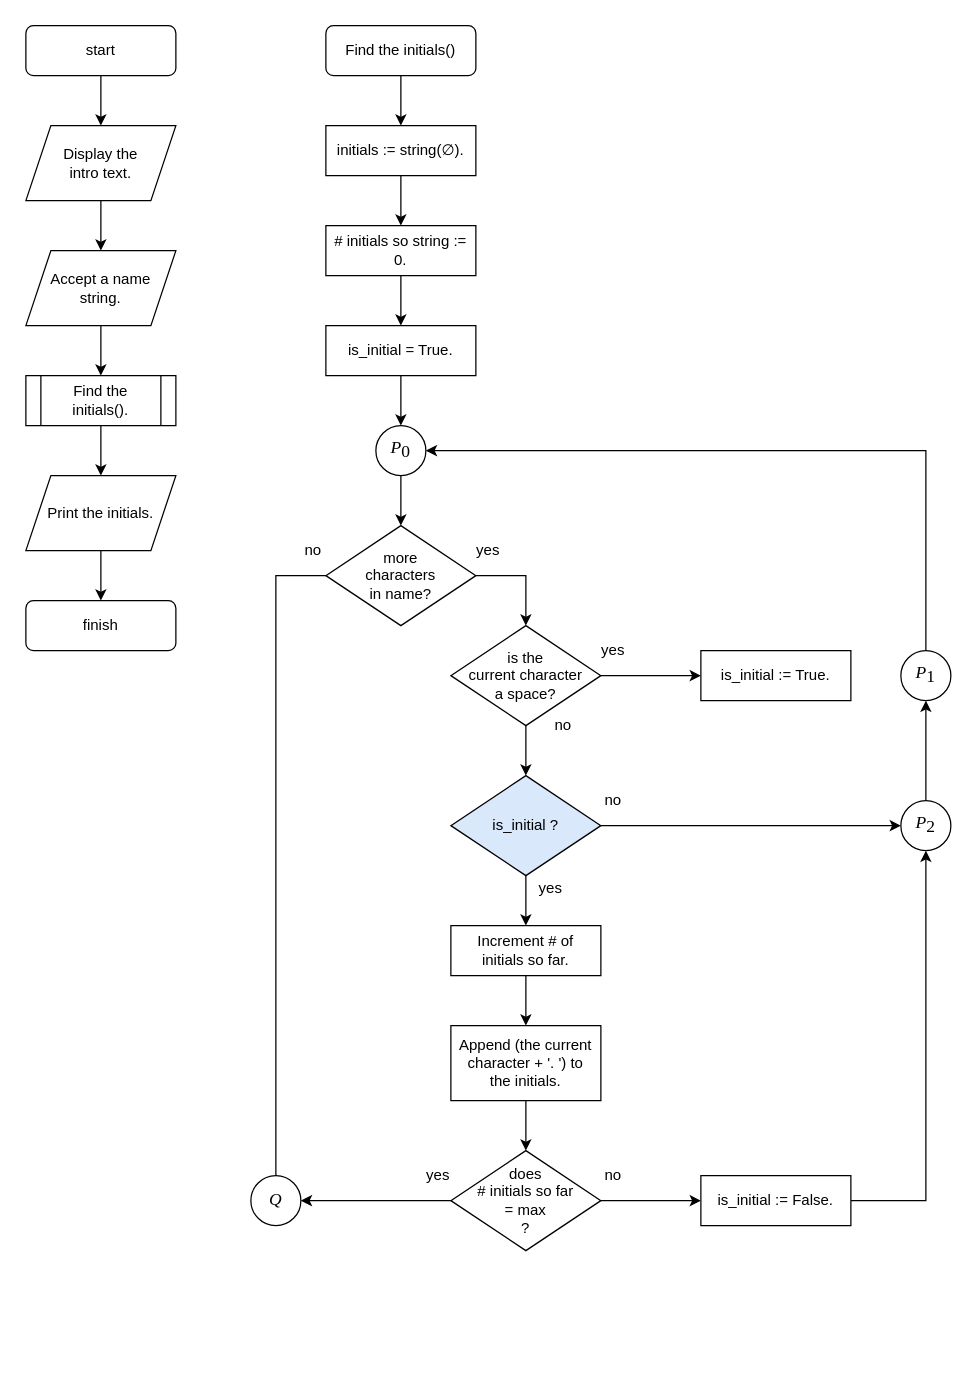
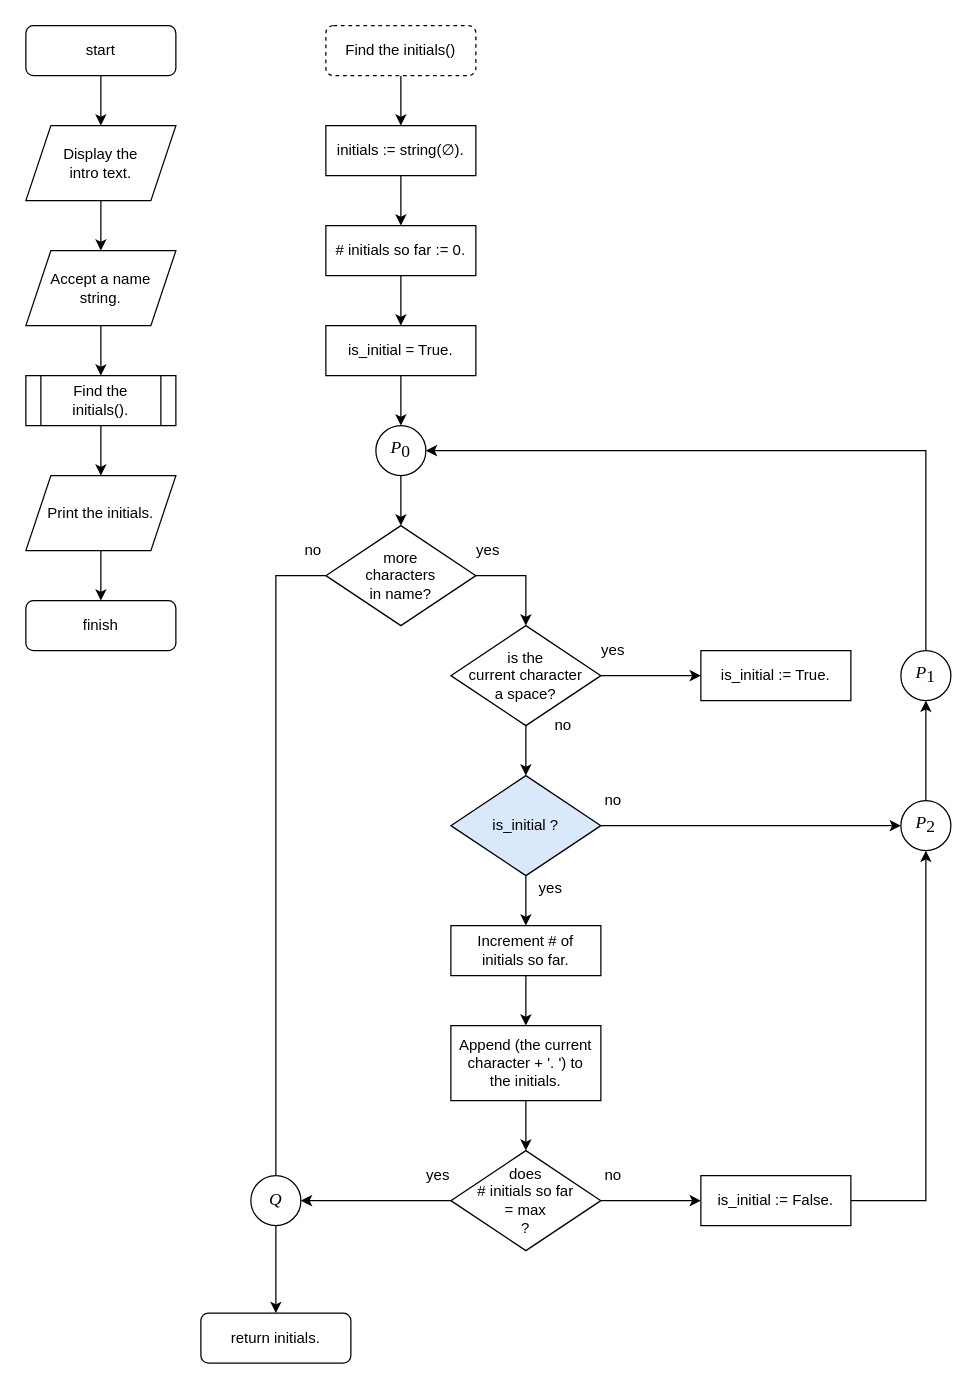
(401, 51) -> (401, 51)
(401, 251) -> (401, 251)
none -> (276, 1265)
none -> (276, 1338)
